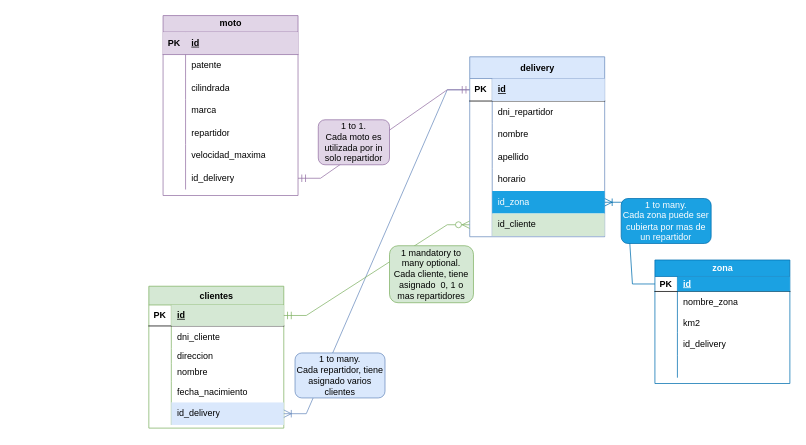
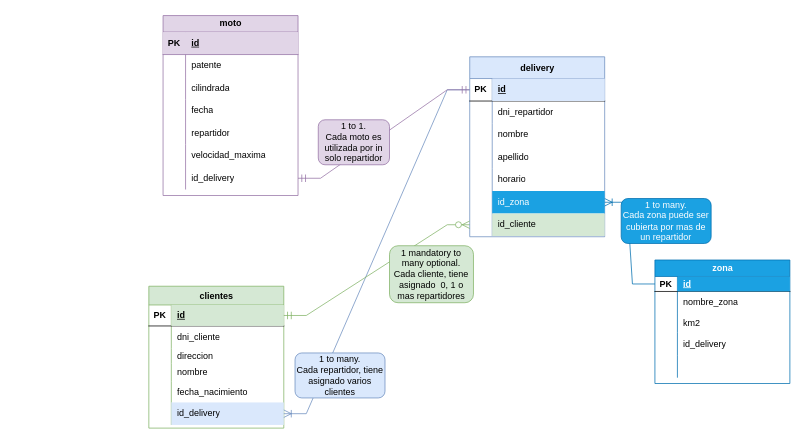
(204, 111) -> (204, 111)
